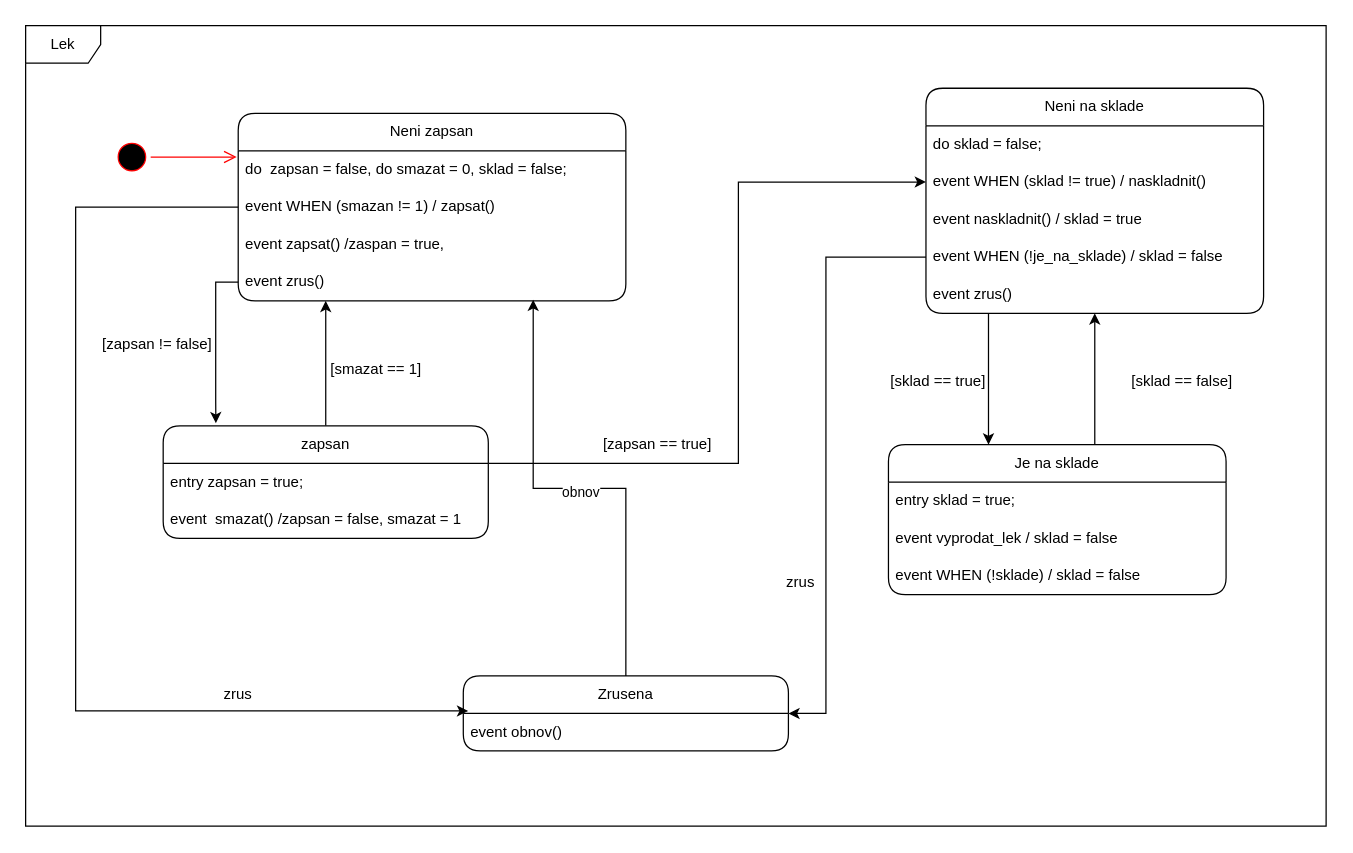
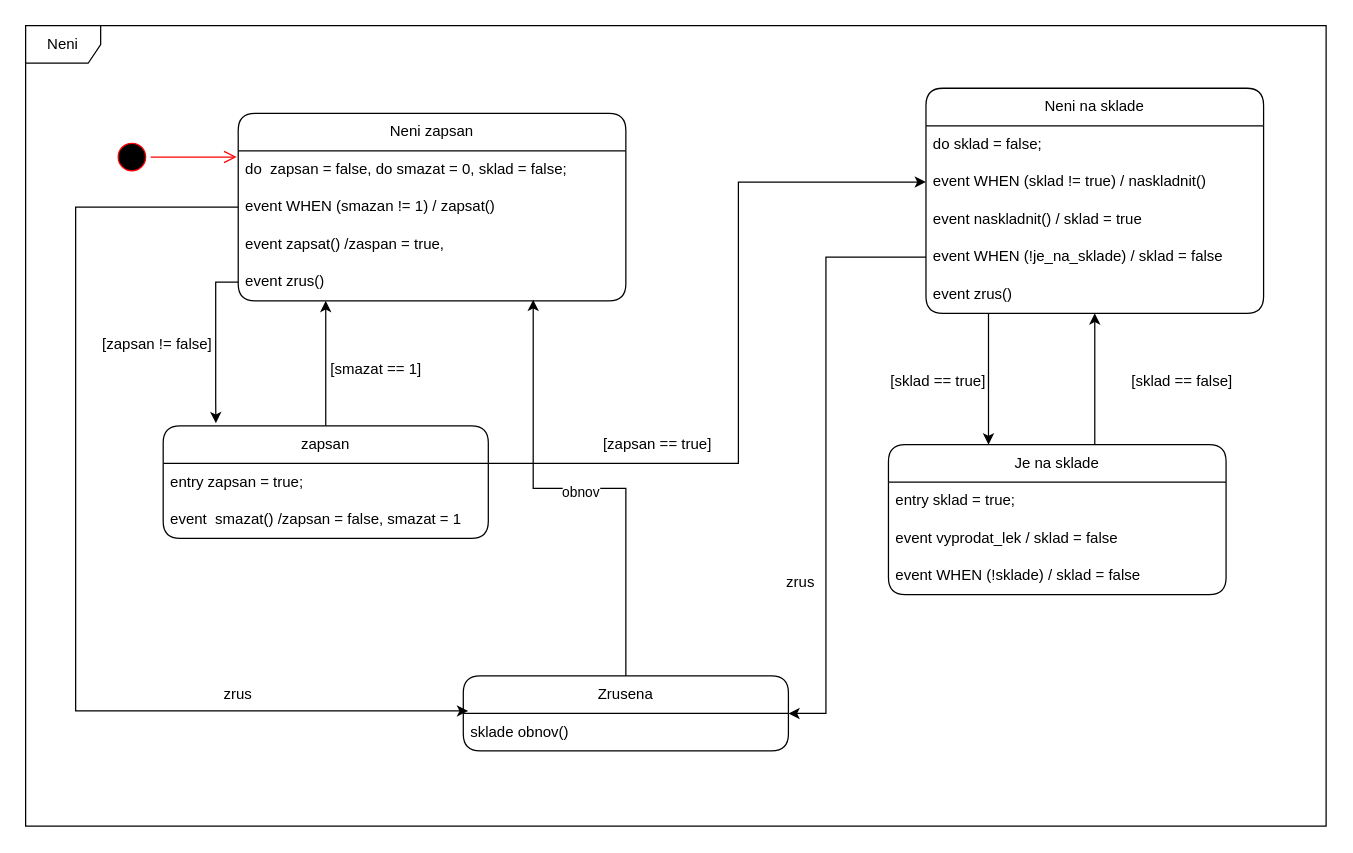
(63, 44) -> (63, 44)
(523, 732) -> (526, 732)
